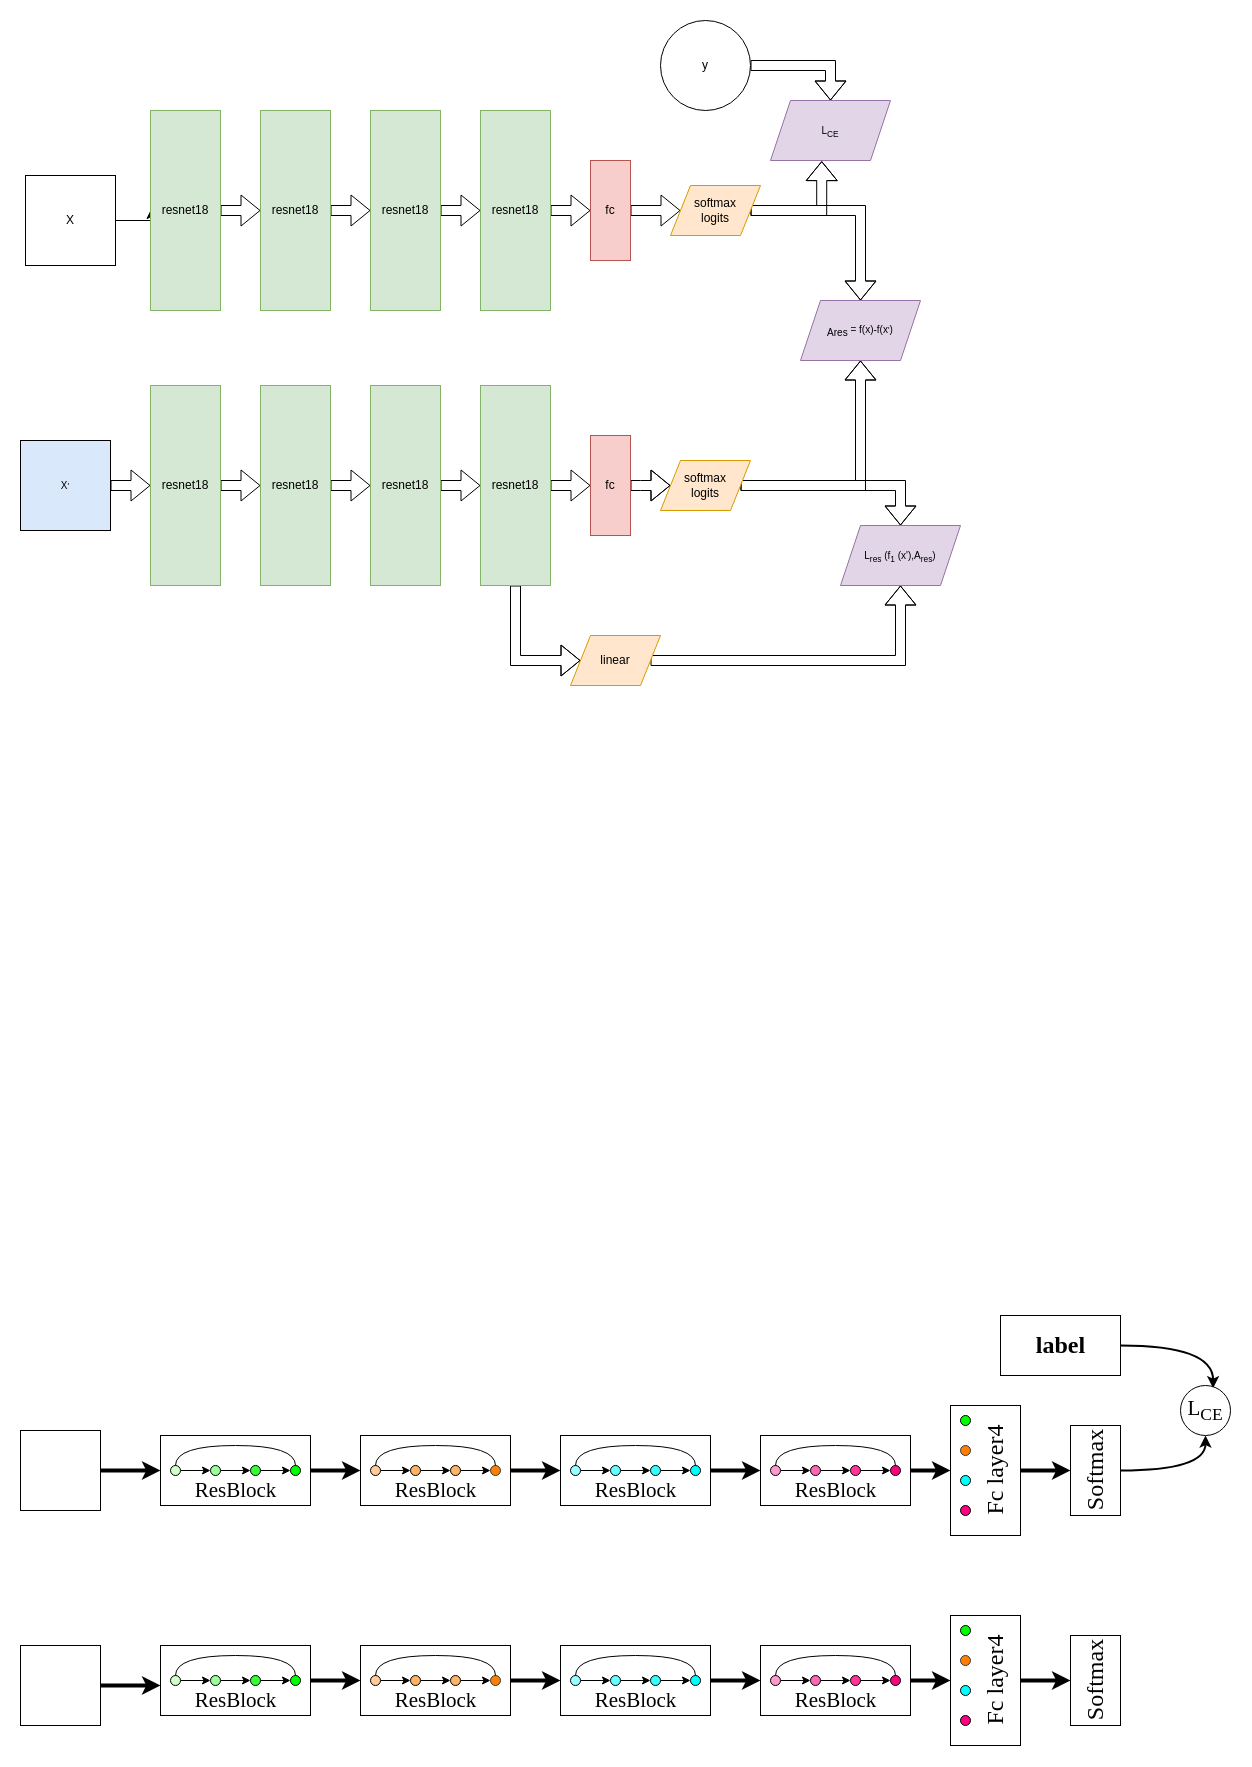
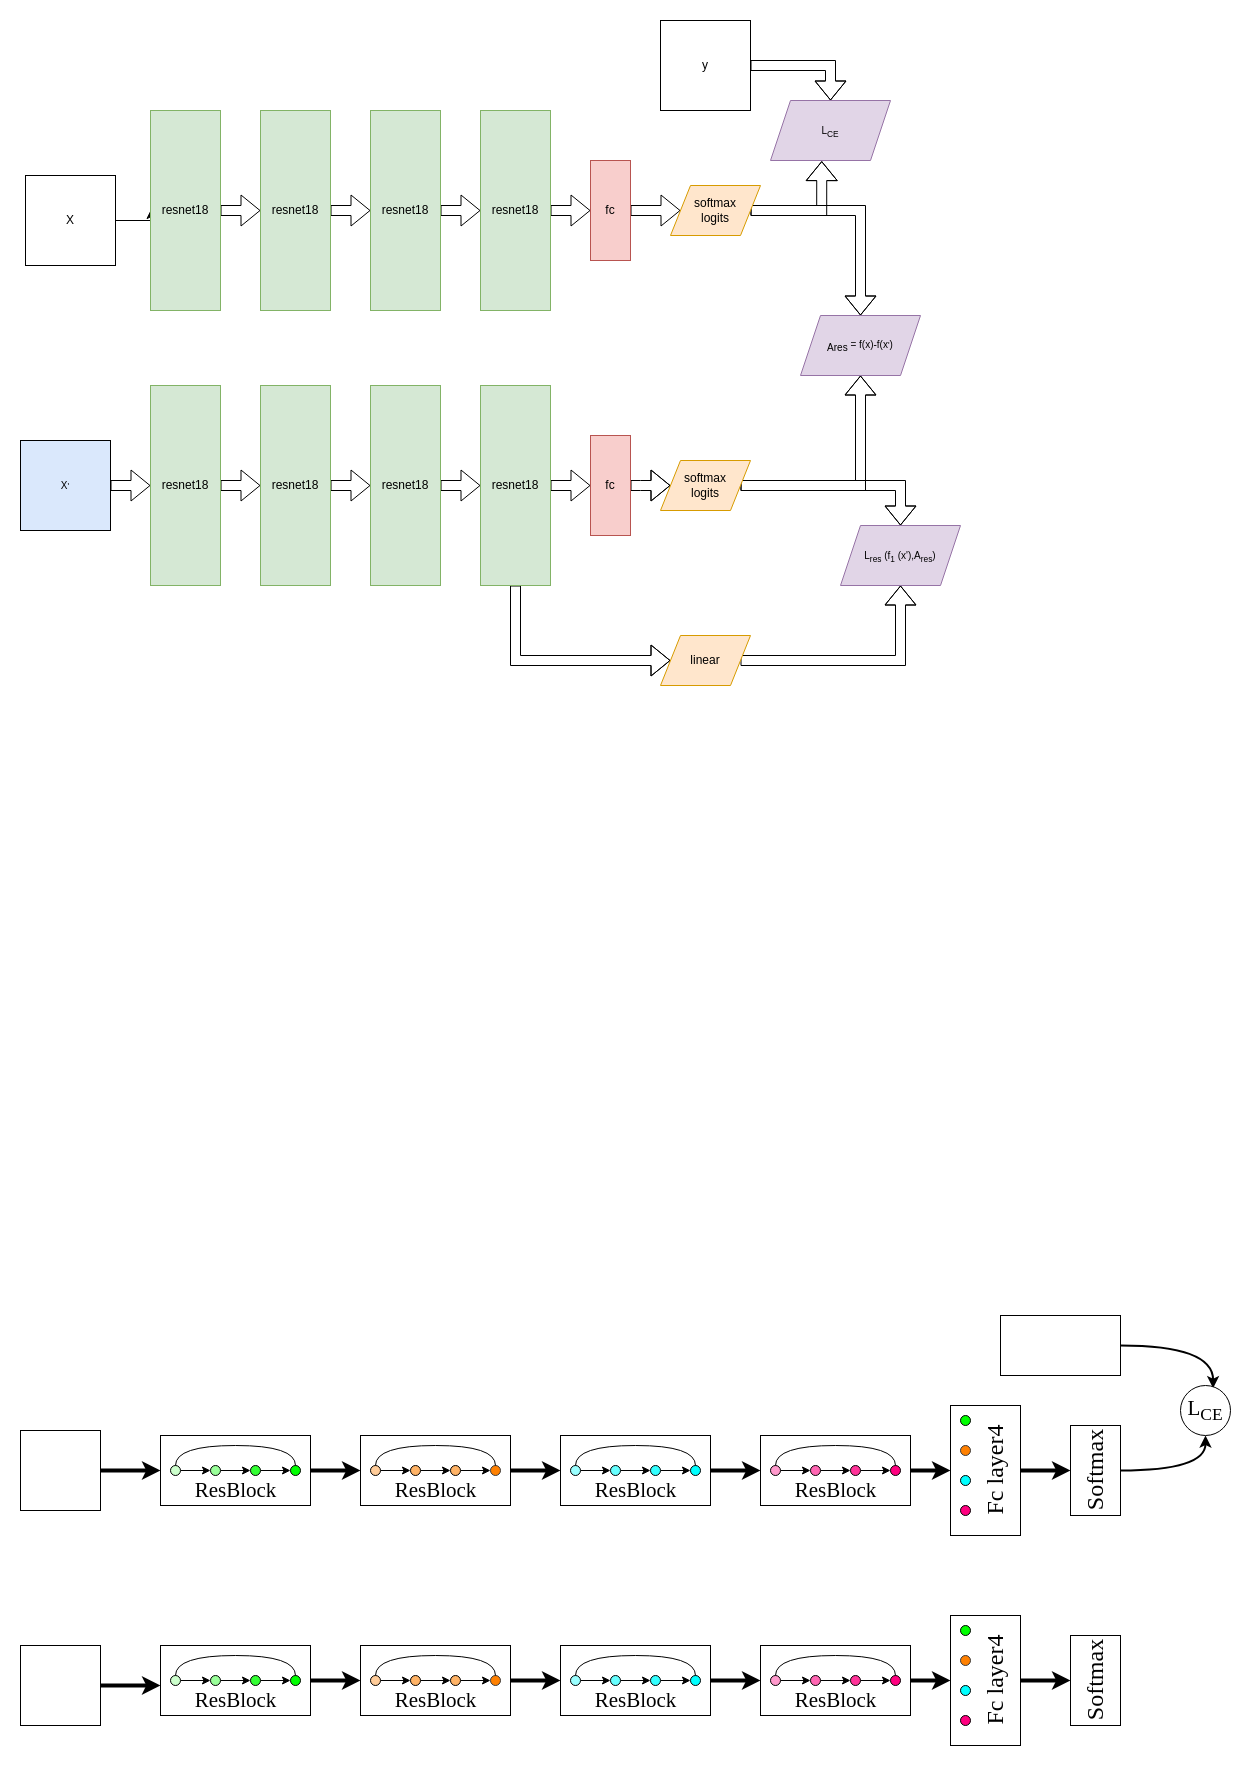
(706, 66) -> (706, 66)
(861, 331) -> (861, 346)
(616, 661) -> (706, 661)
(1061, 1346) -> none
